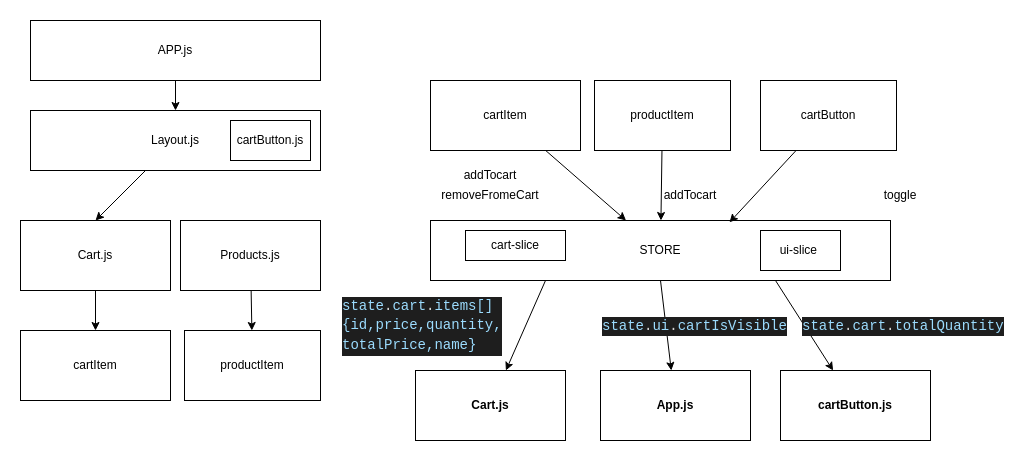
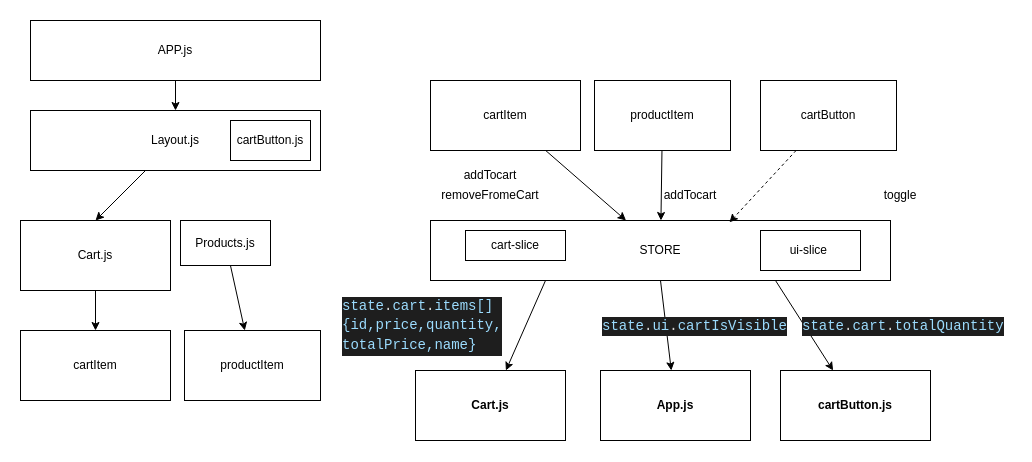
(765, 184) -> (765, 184)
(801, 251) -> (811, 251)
(251, 256) -> (226, 243)
